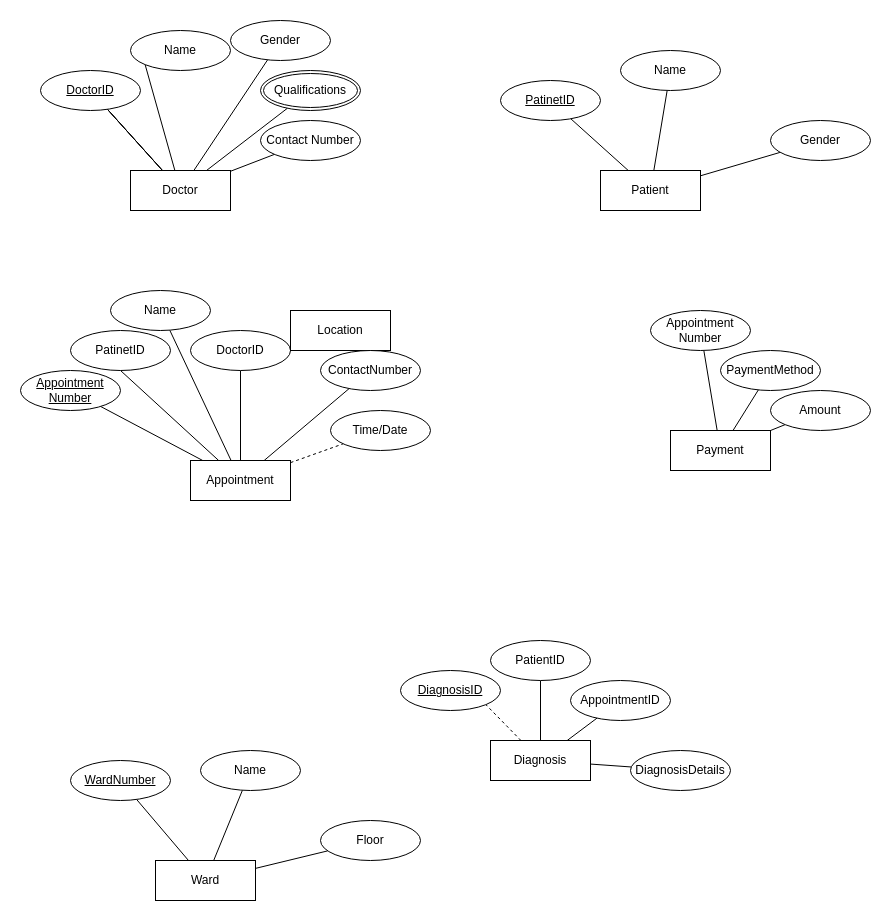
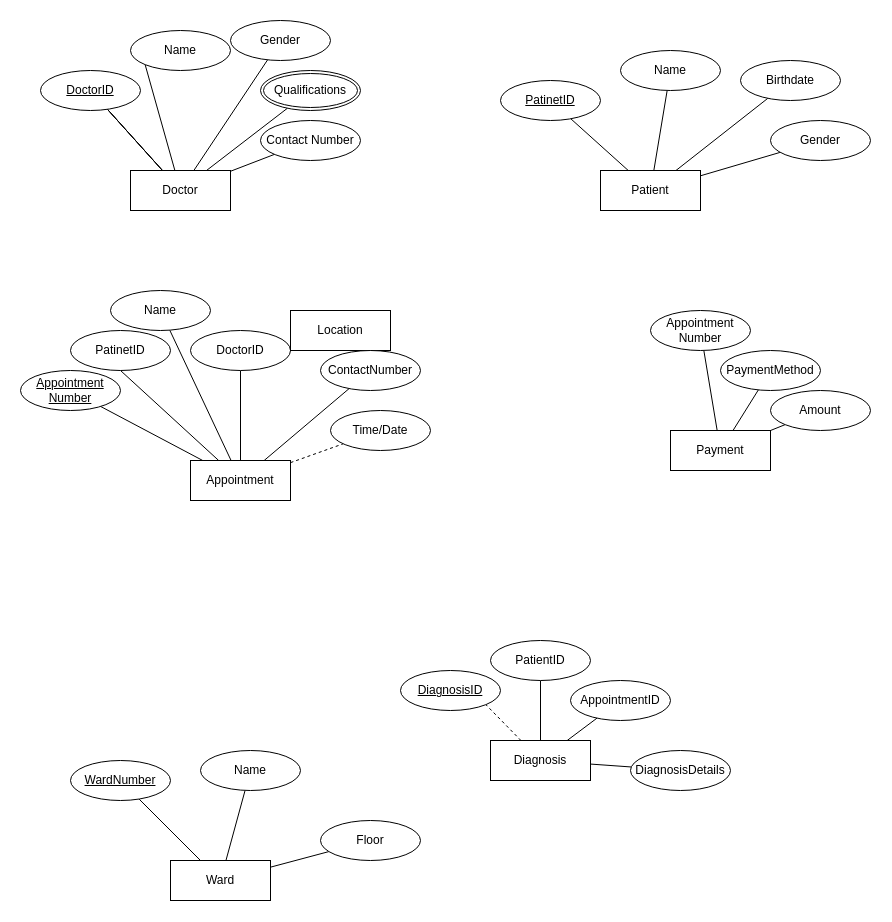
none -> (791, 81)
none -> (722, 134)
(206, 881) -> (221, 881)
